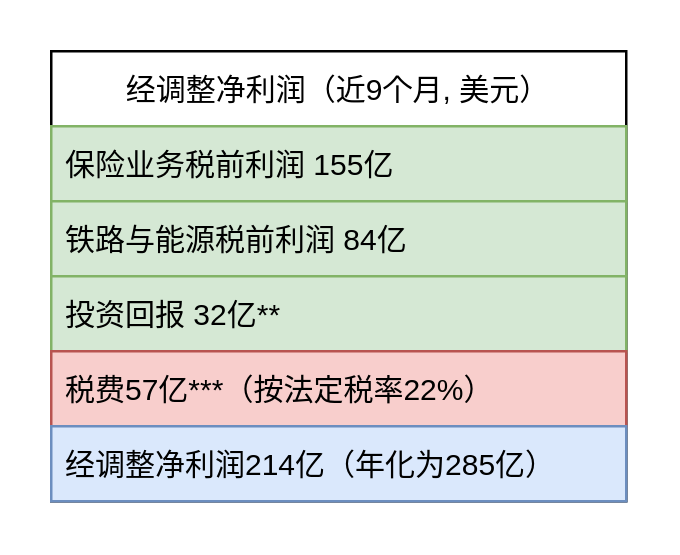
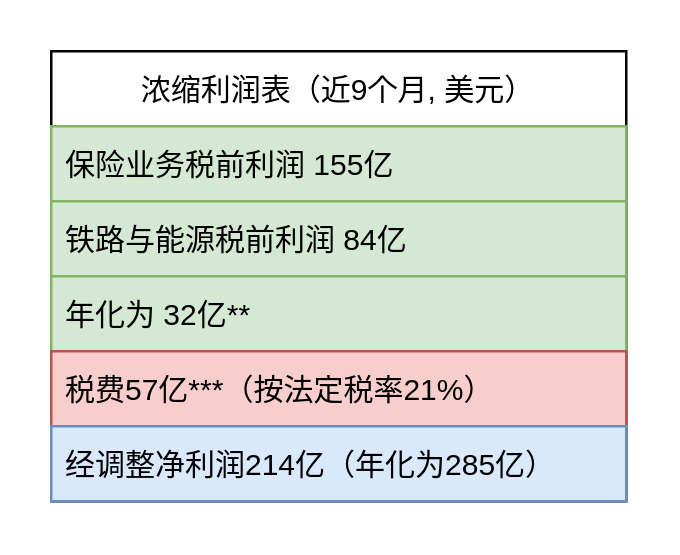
(338, 90) -> (338, 90)
(178, 315) -> (163, 315)
(282, 390) -> (282, 390)
